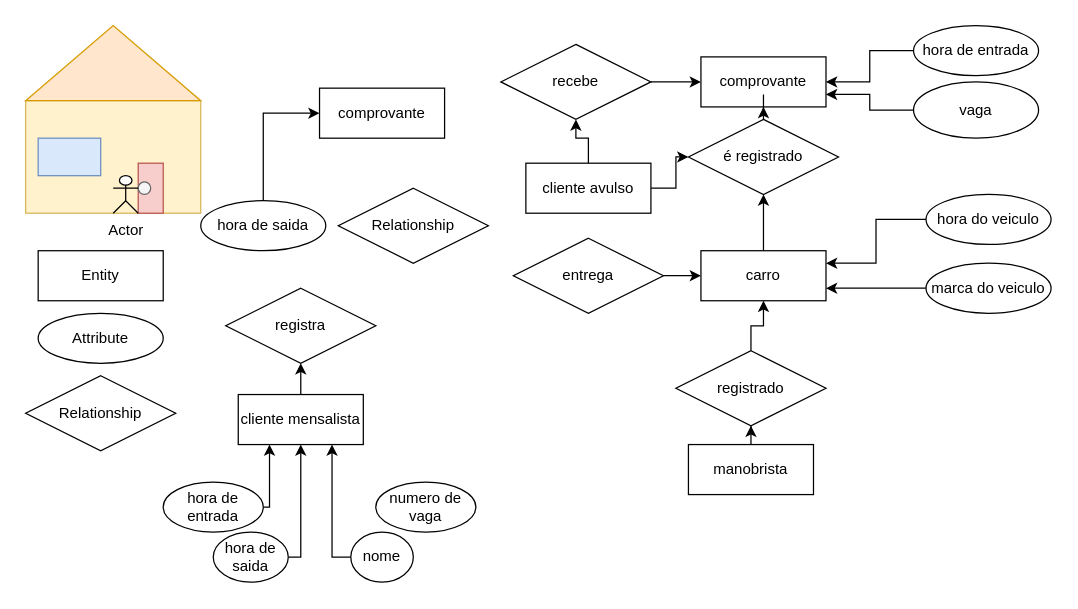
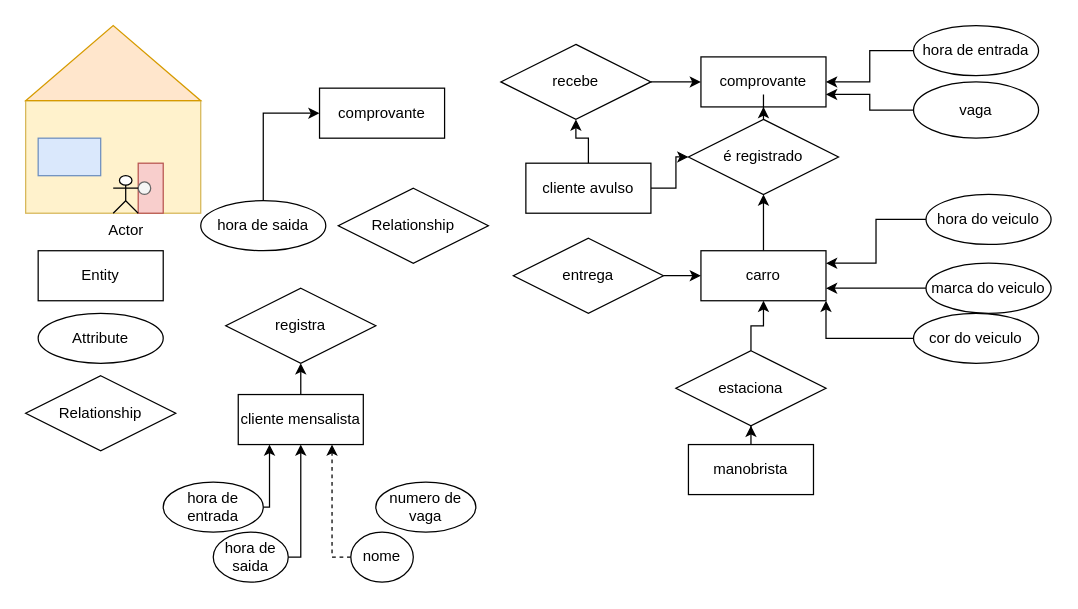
none -> (855, 338)
none -> (976, 338)
(751, 388) -> (751, 388)
(332, 514) -> (332, 514)
